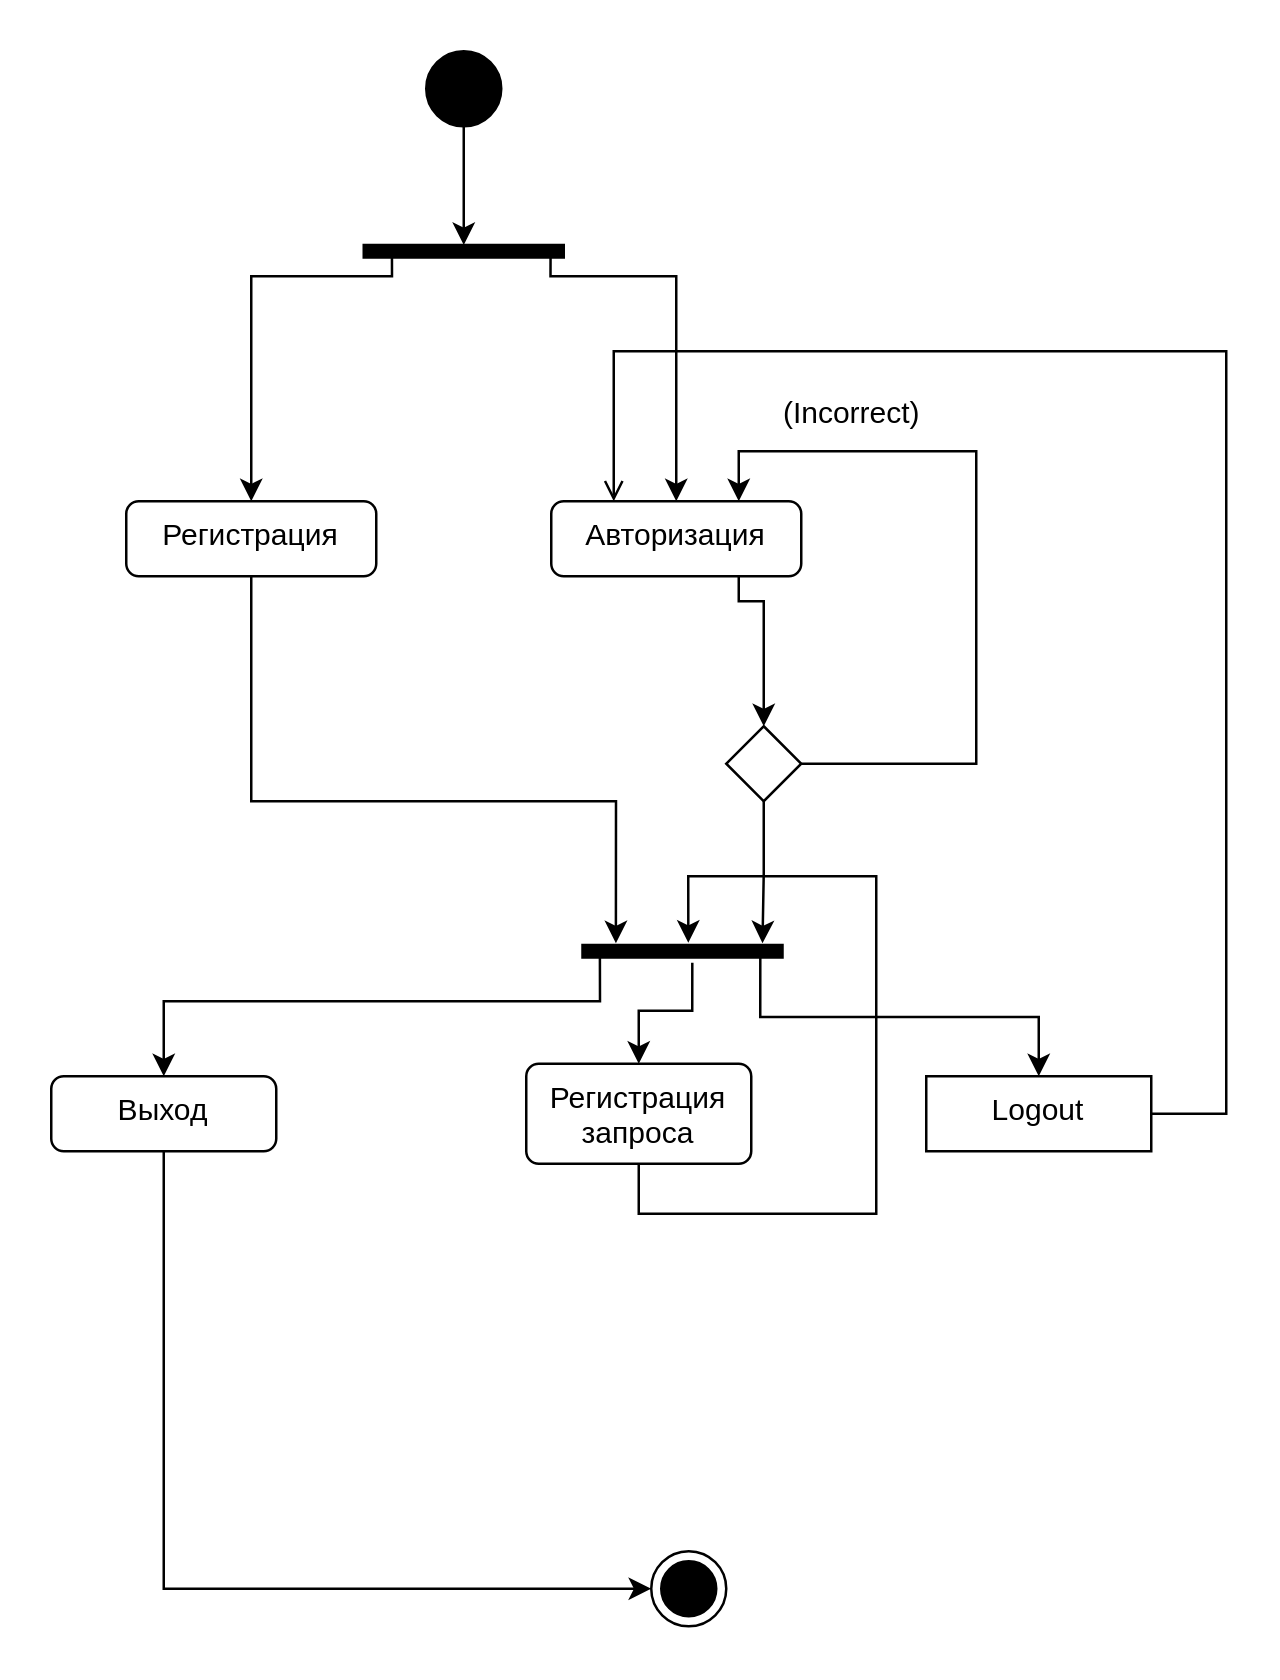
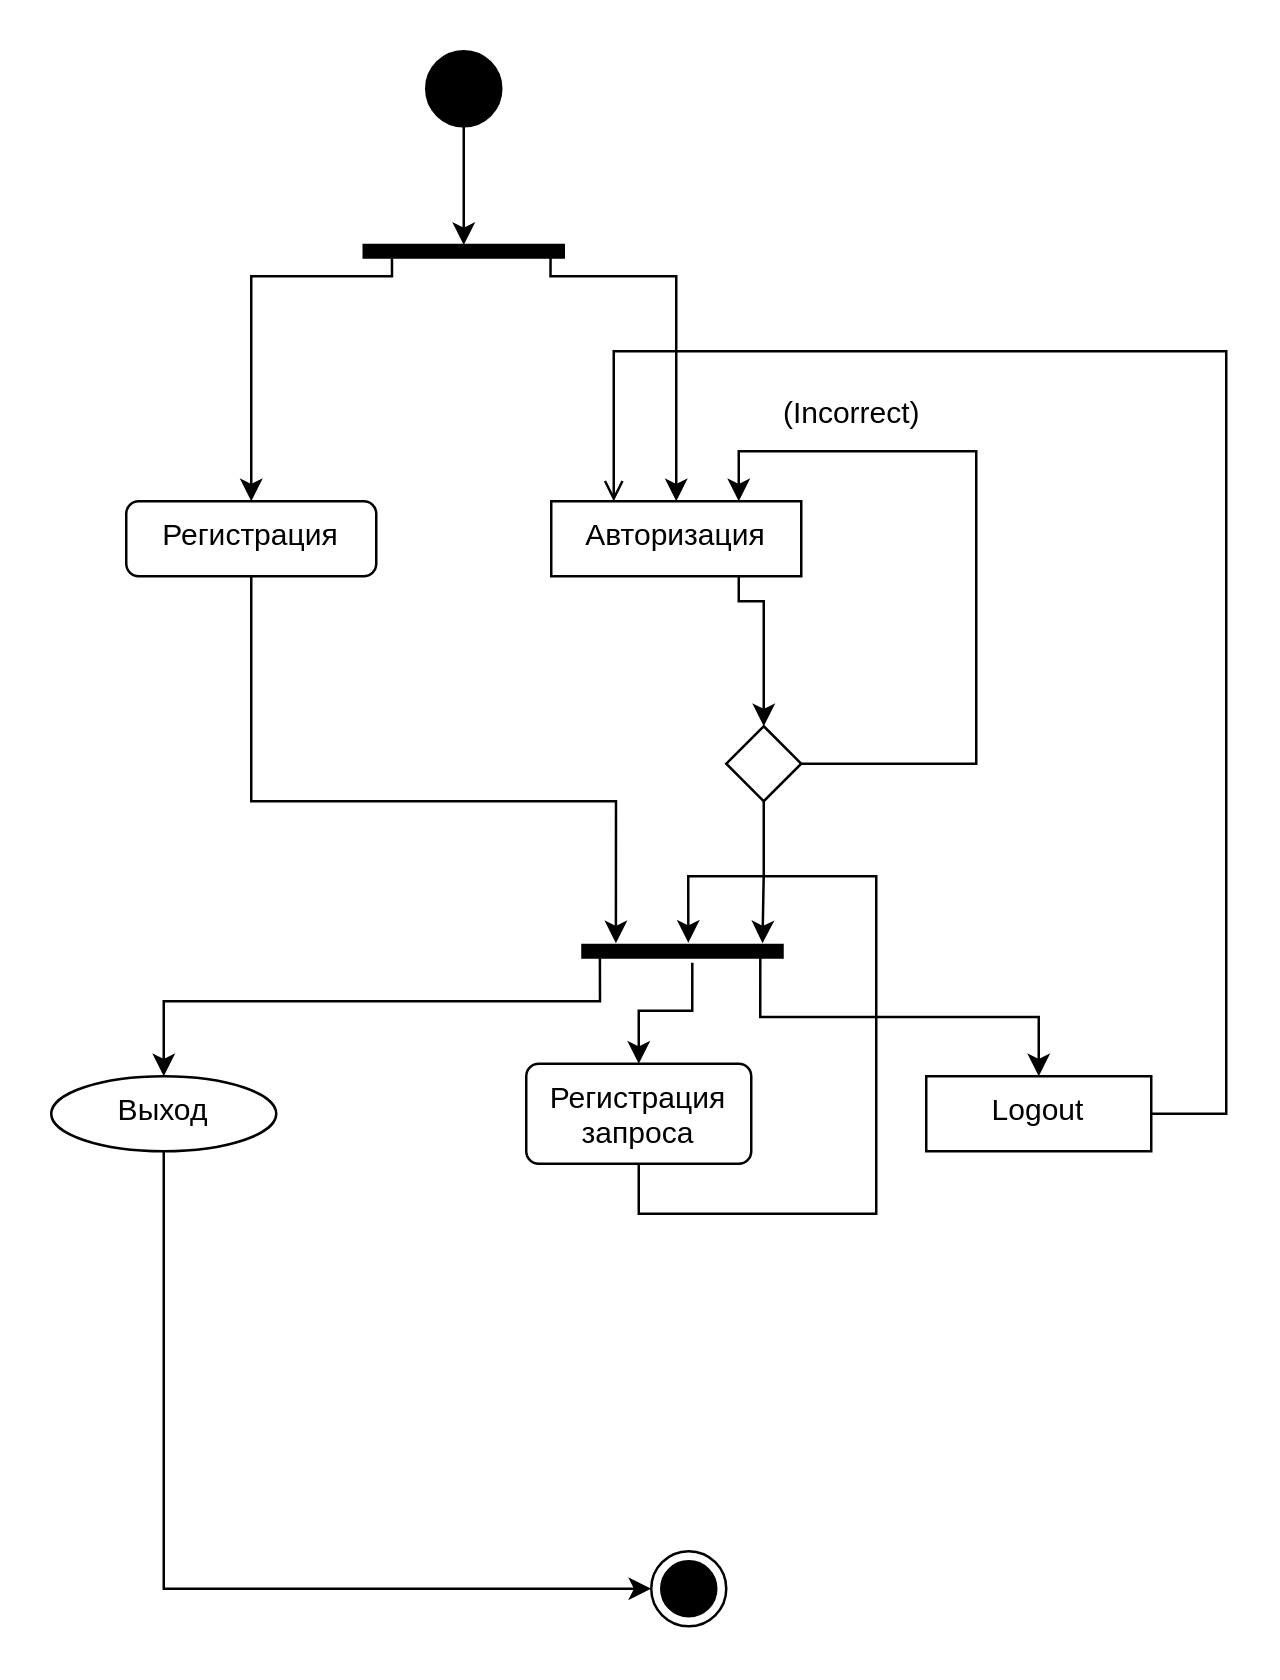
(676, 539) -> (676, 539)
(164, 1114) -> (164, 1114)
